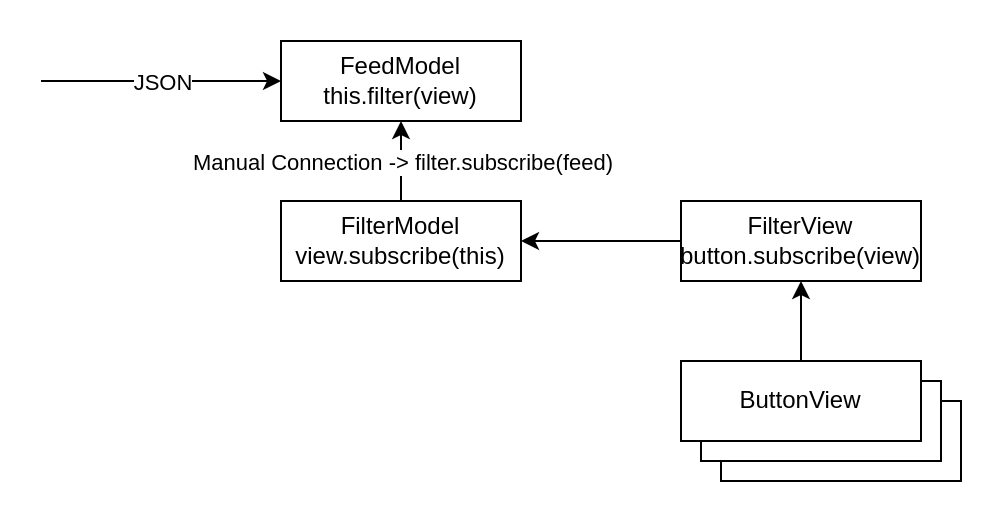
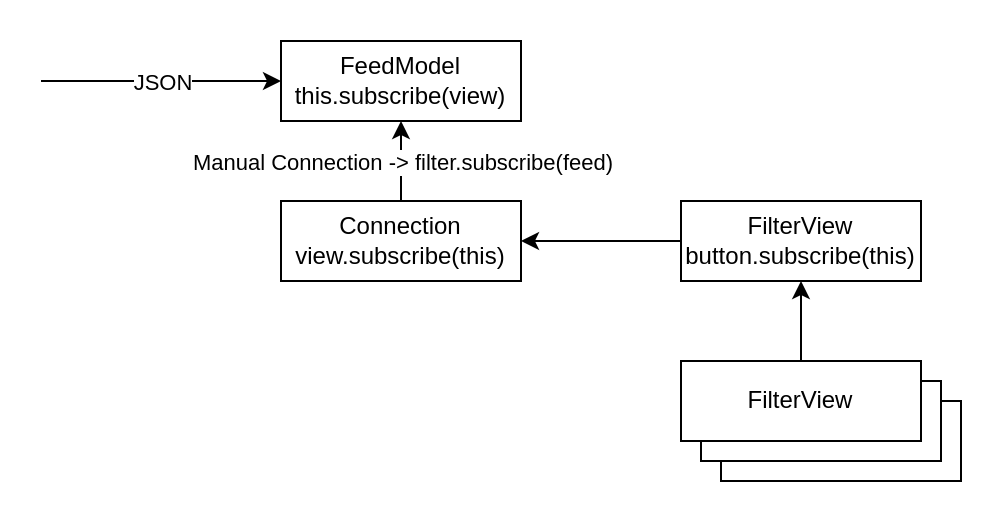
(401, 81) -> (401, 81)
(401, 241) -> (401, 241)
(801, 241) -> (801, 241)
(801, 401) -> (801, 401)
